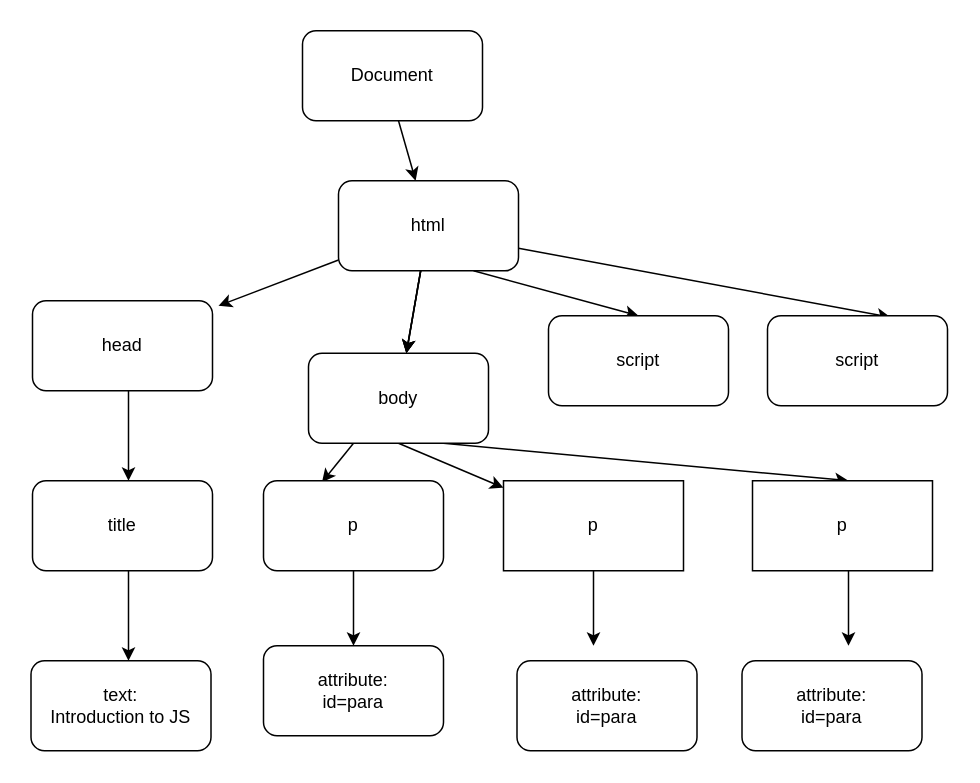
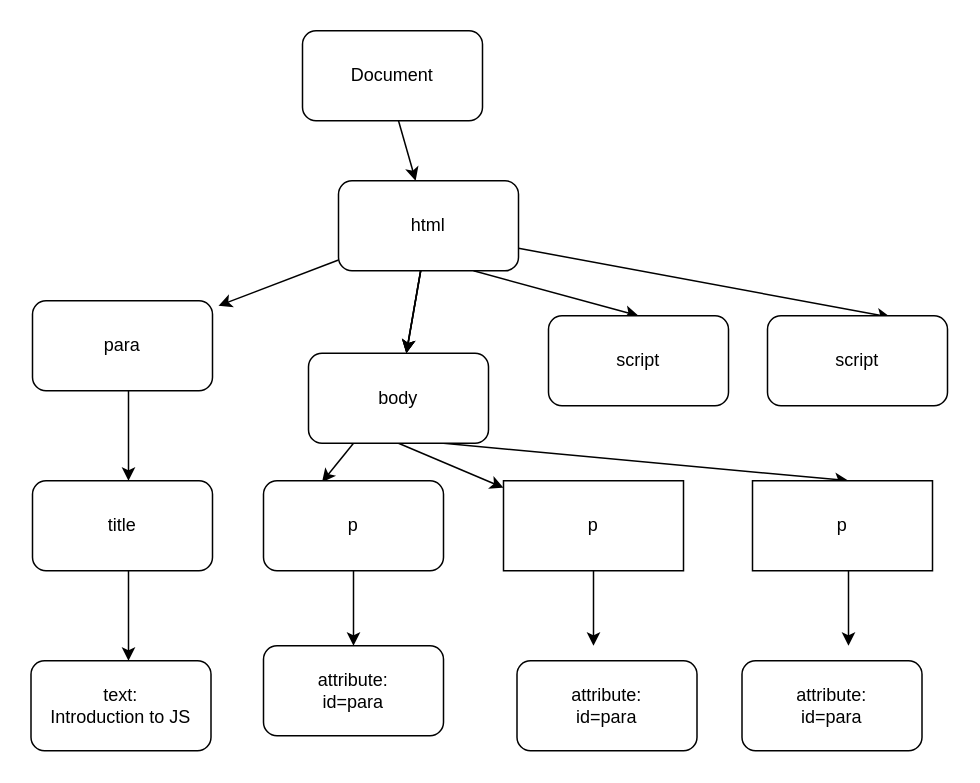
(122, 346) -> (122, 346)
